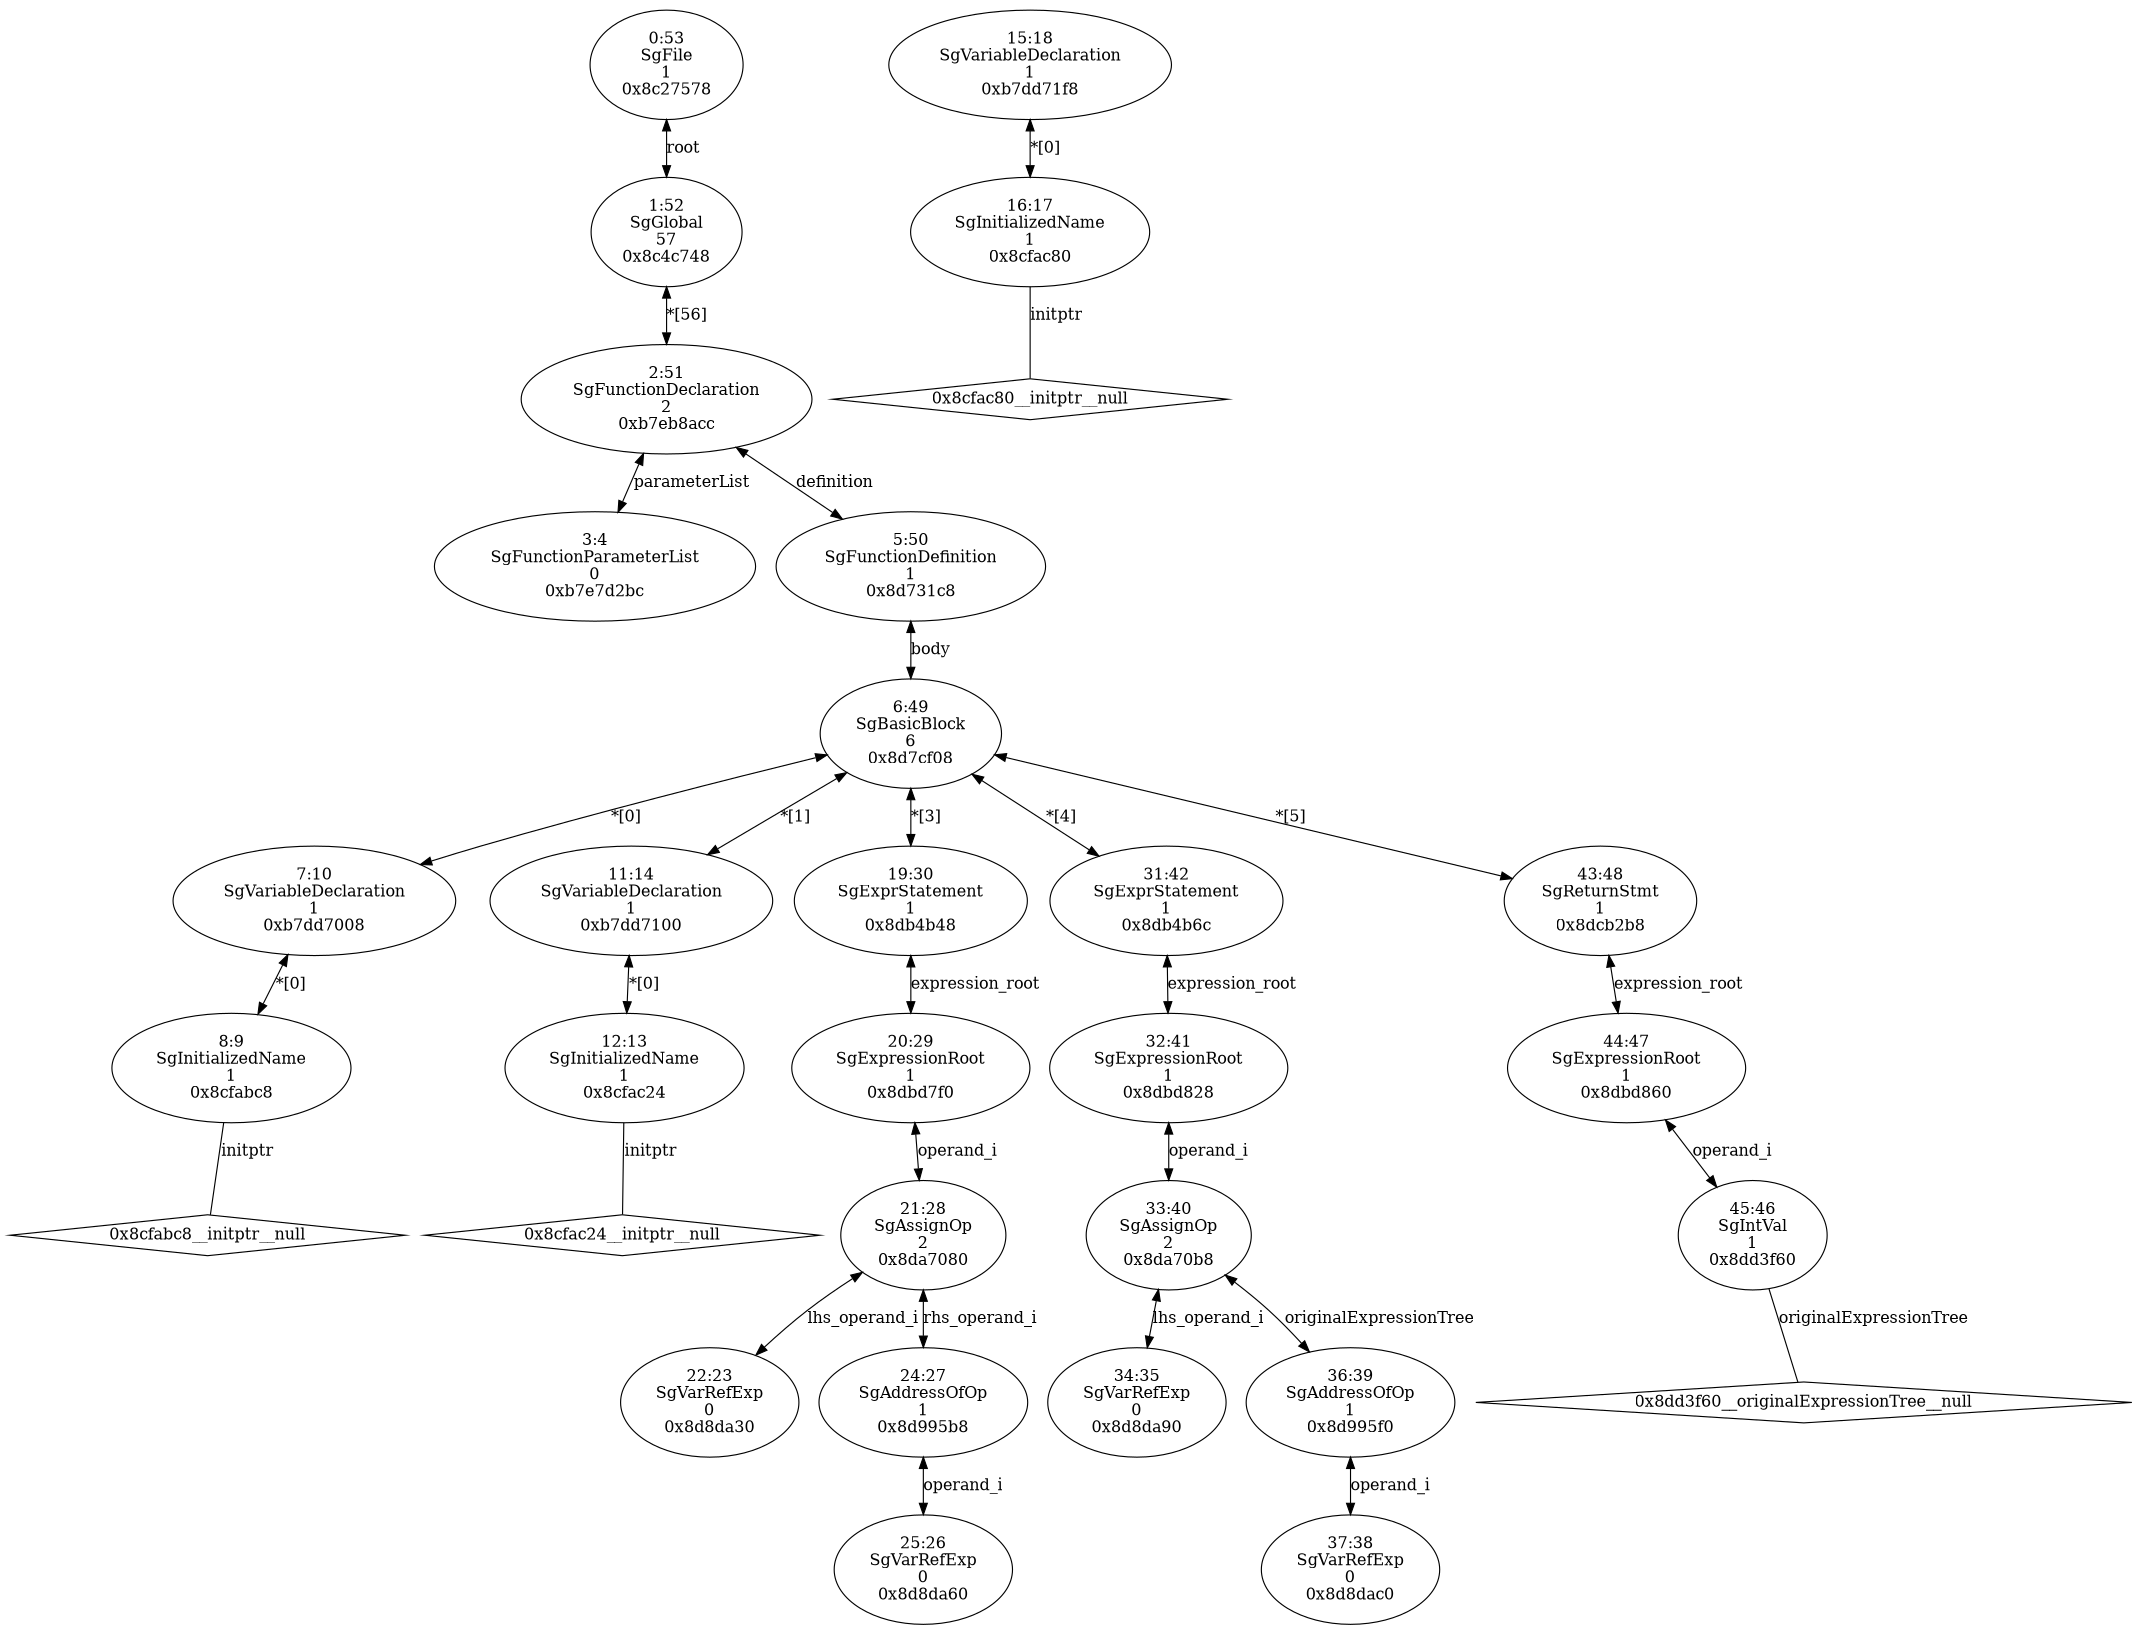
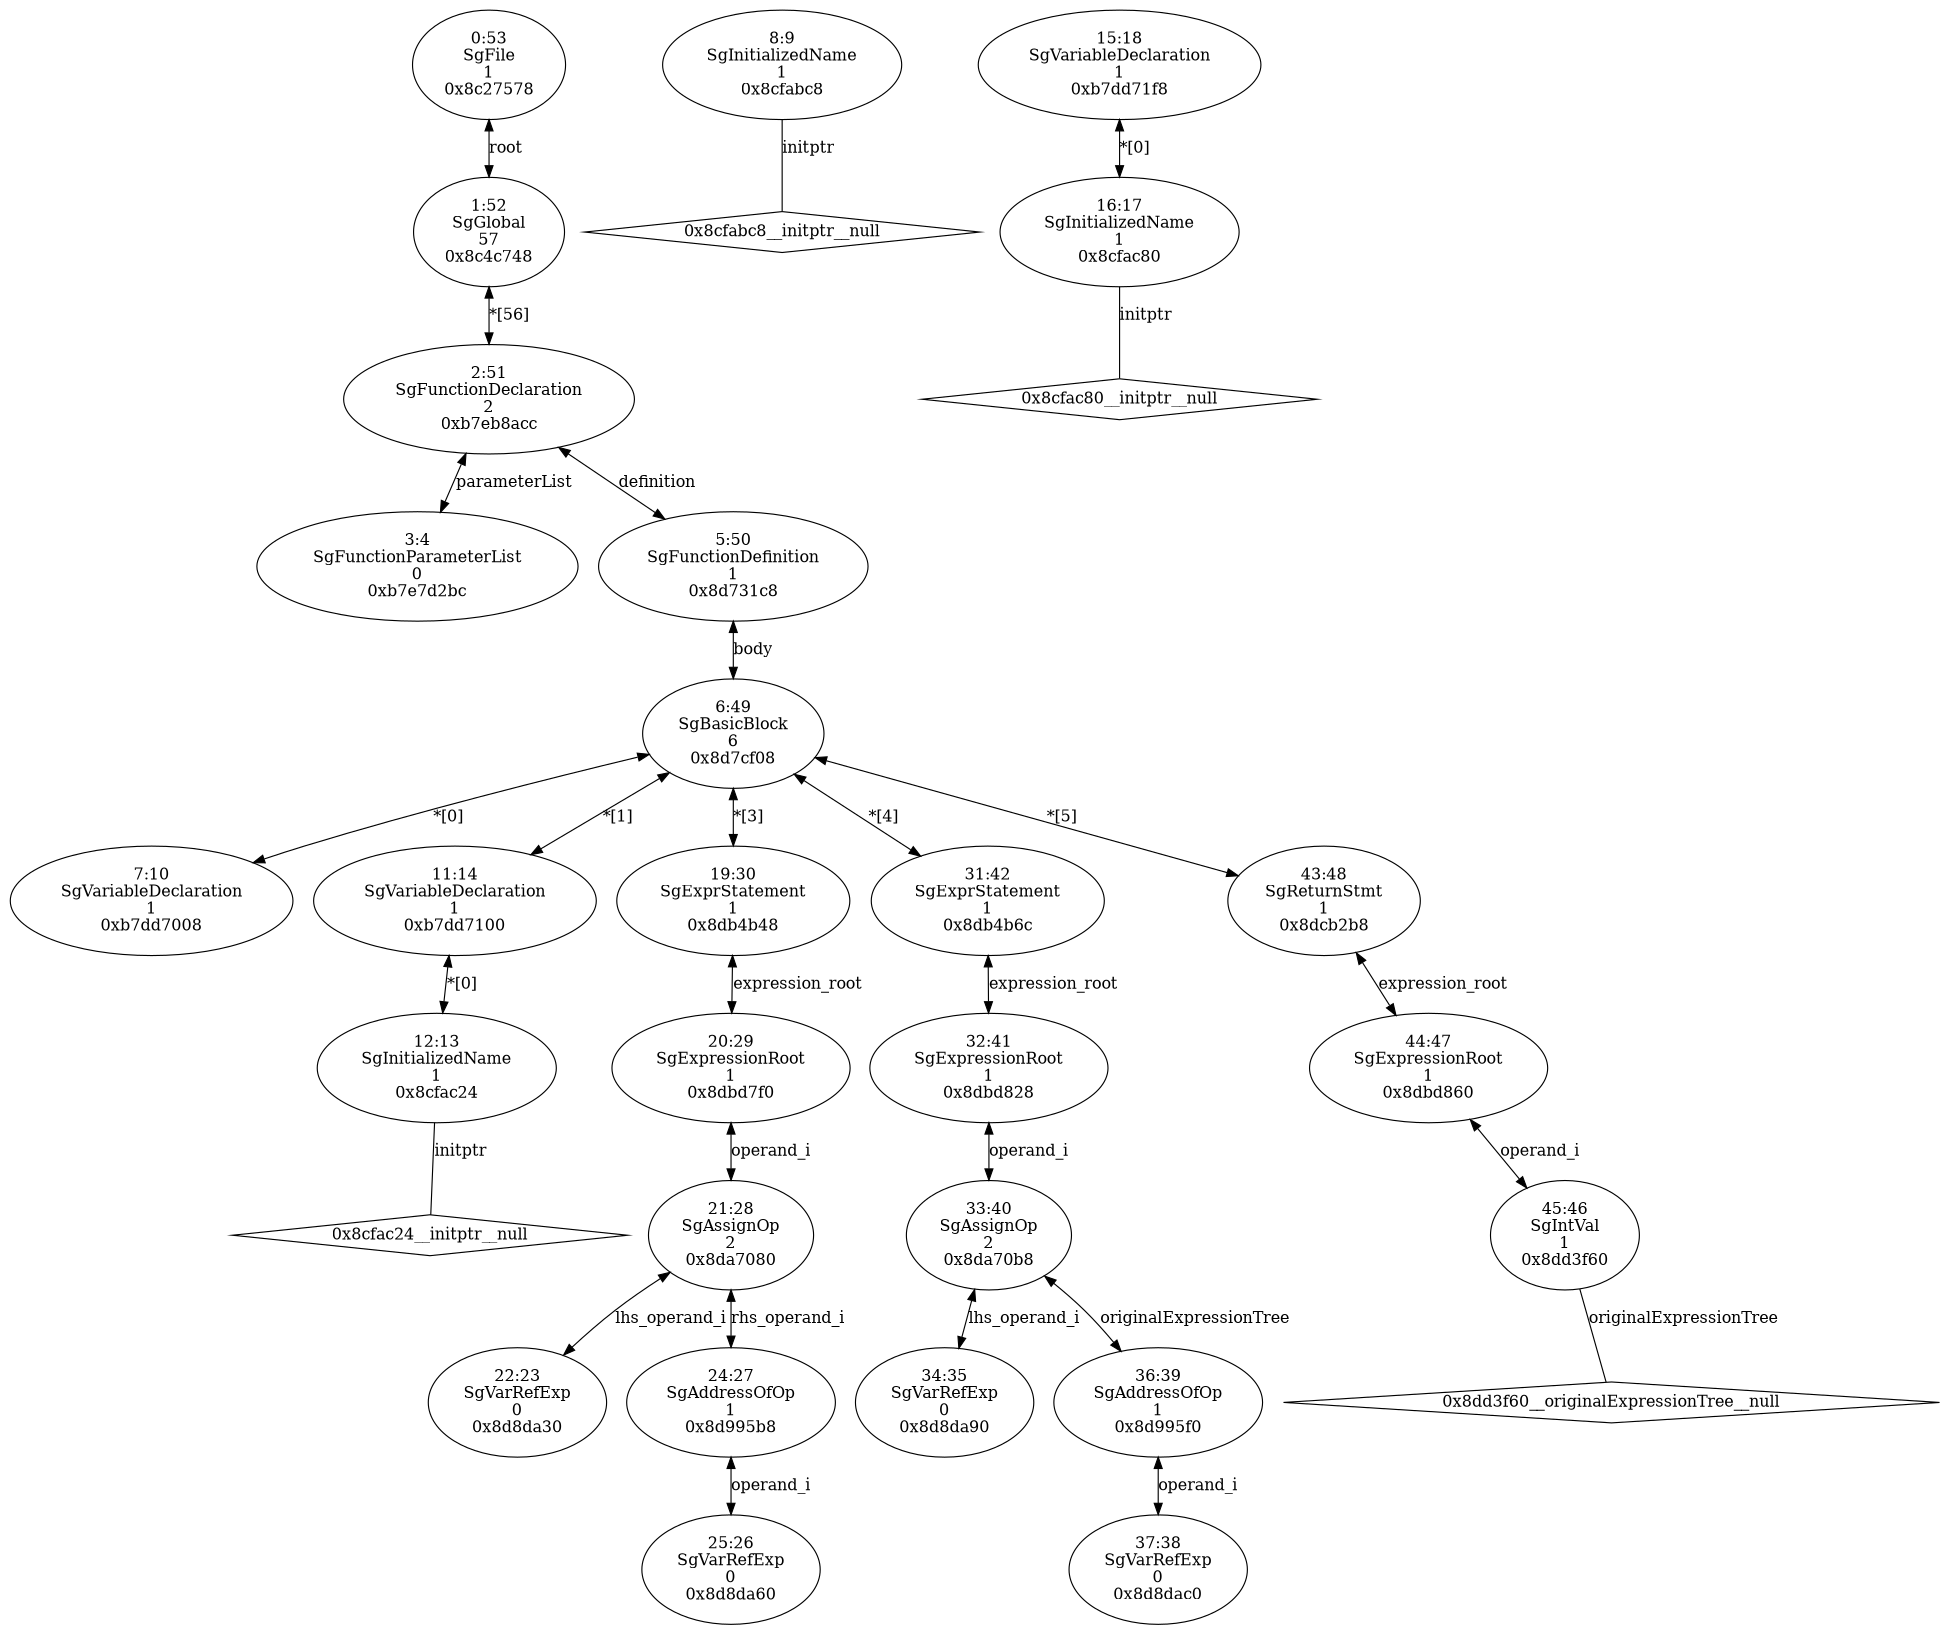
(273, 984) -> none
